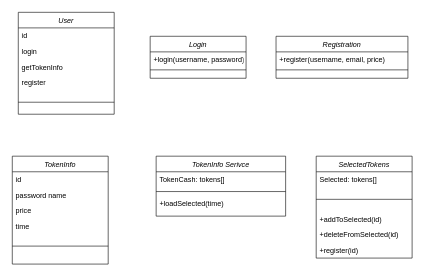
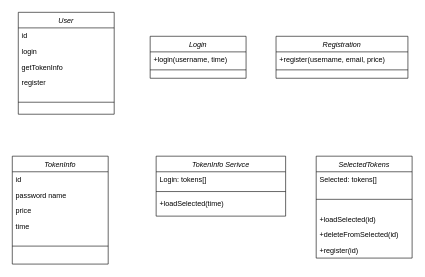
(202, 60) -> (193, 60)
(196, 180) -> (187, 180)
(354, 220) -> (351, 220)
